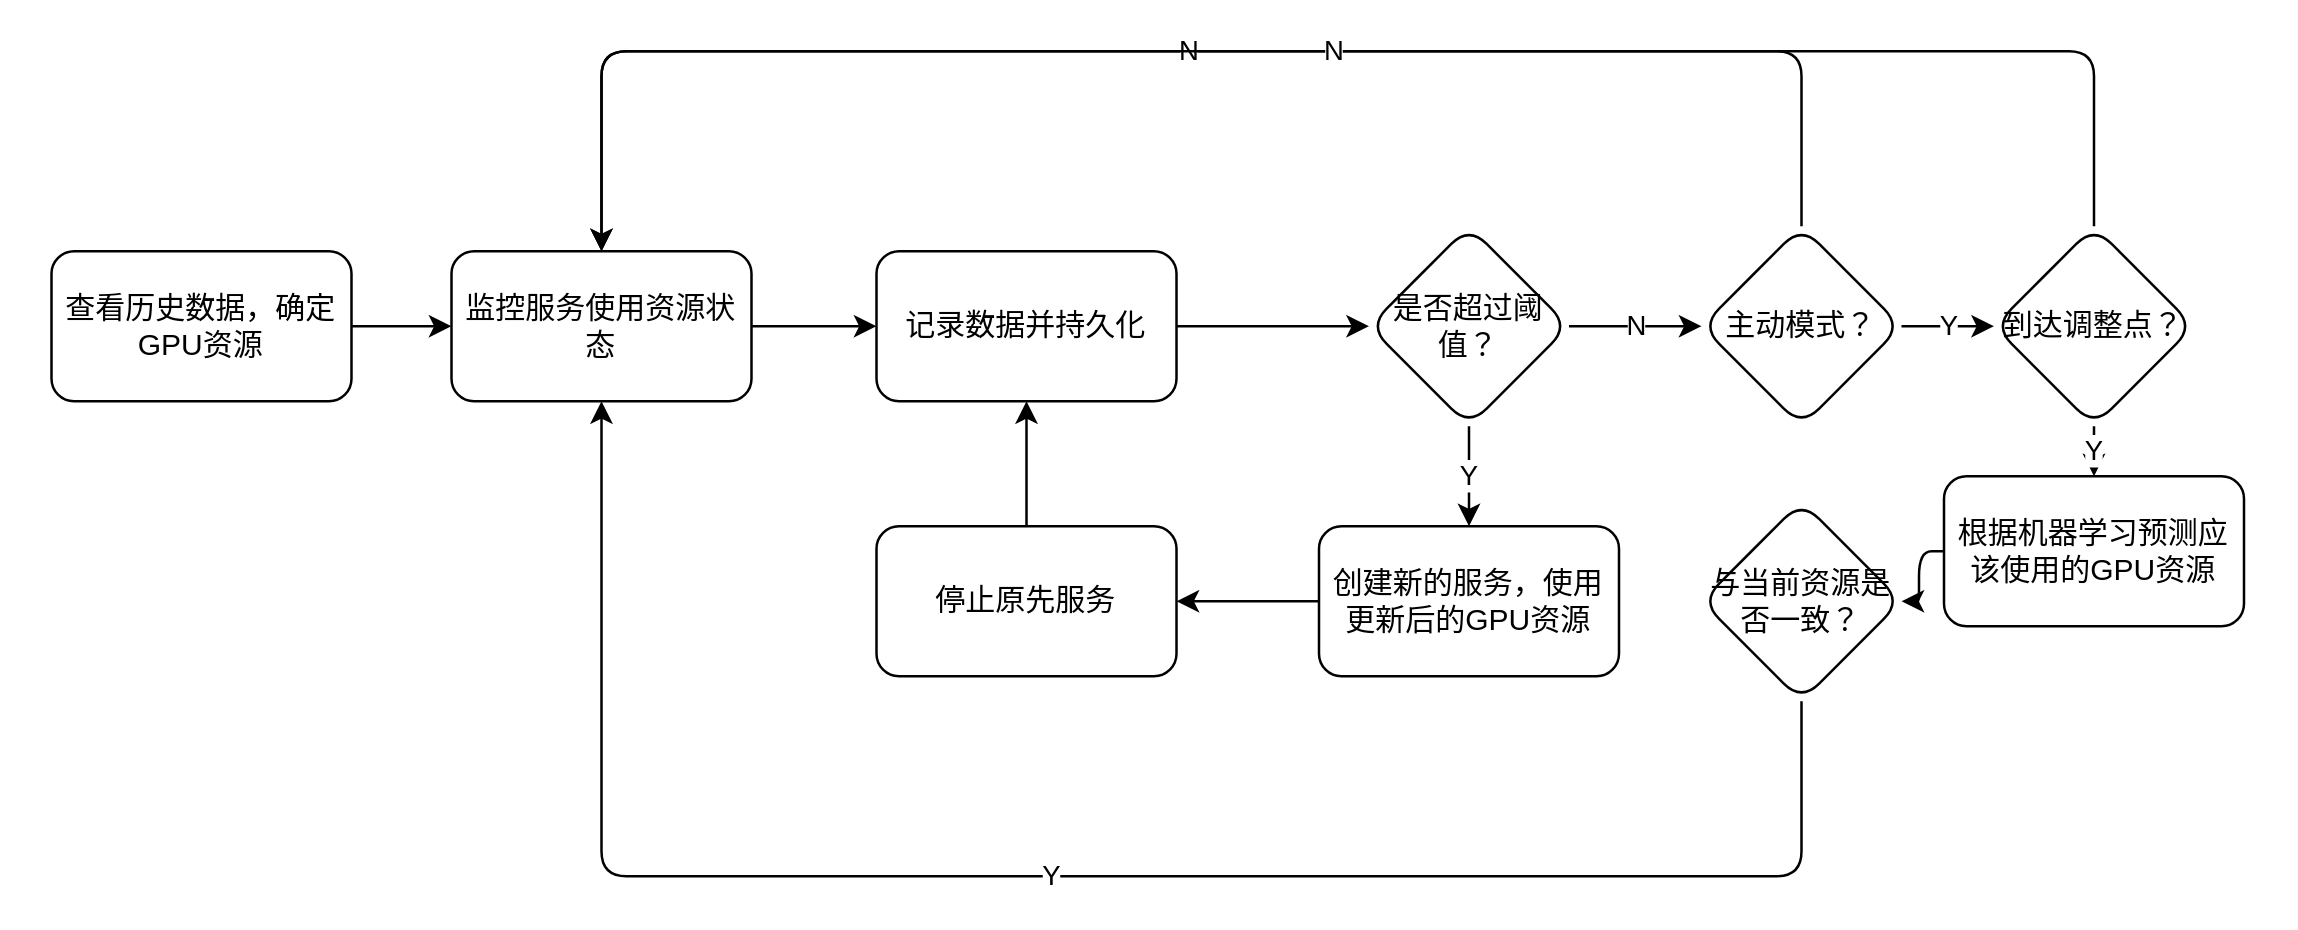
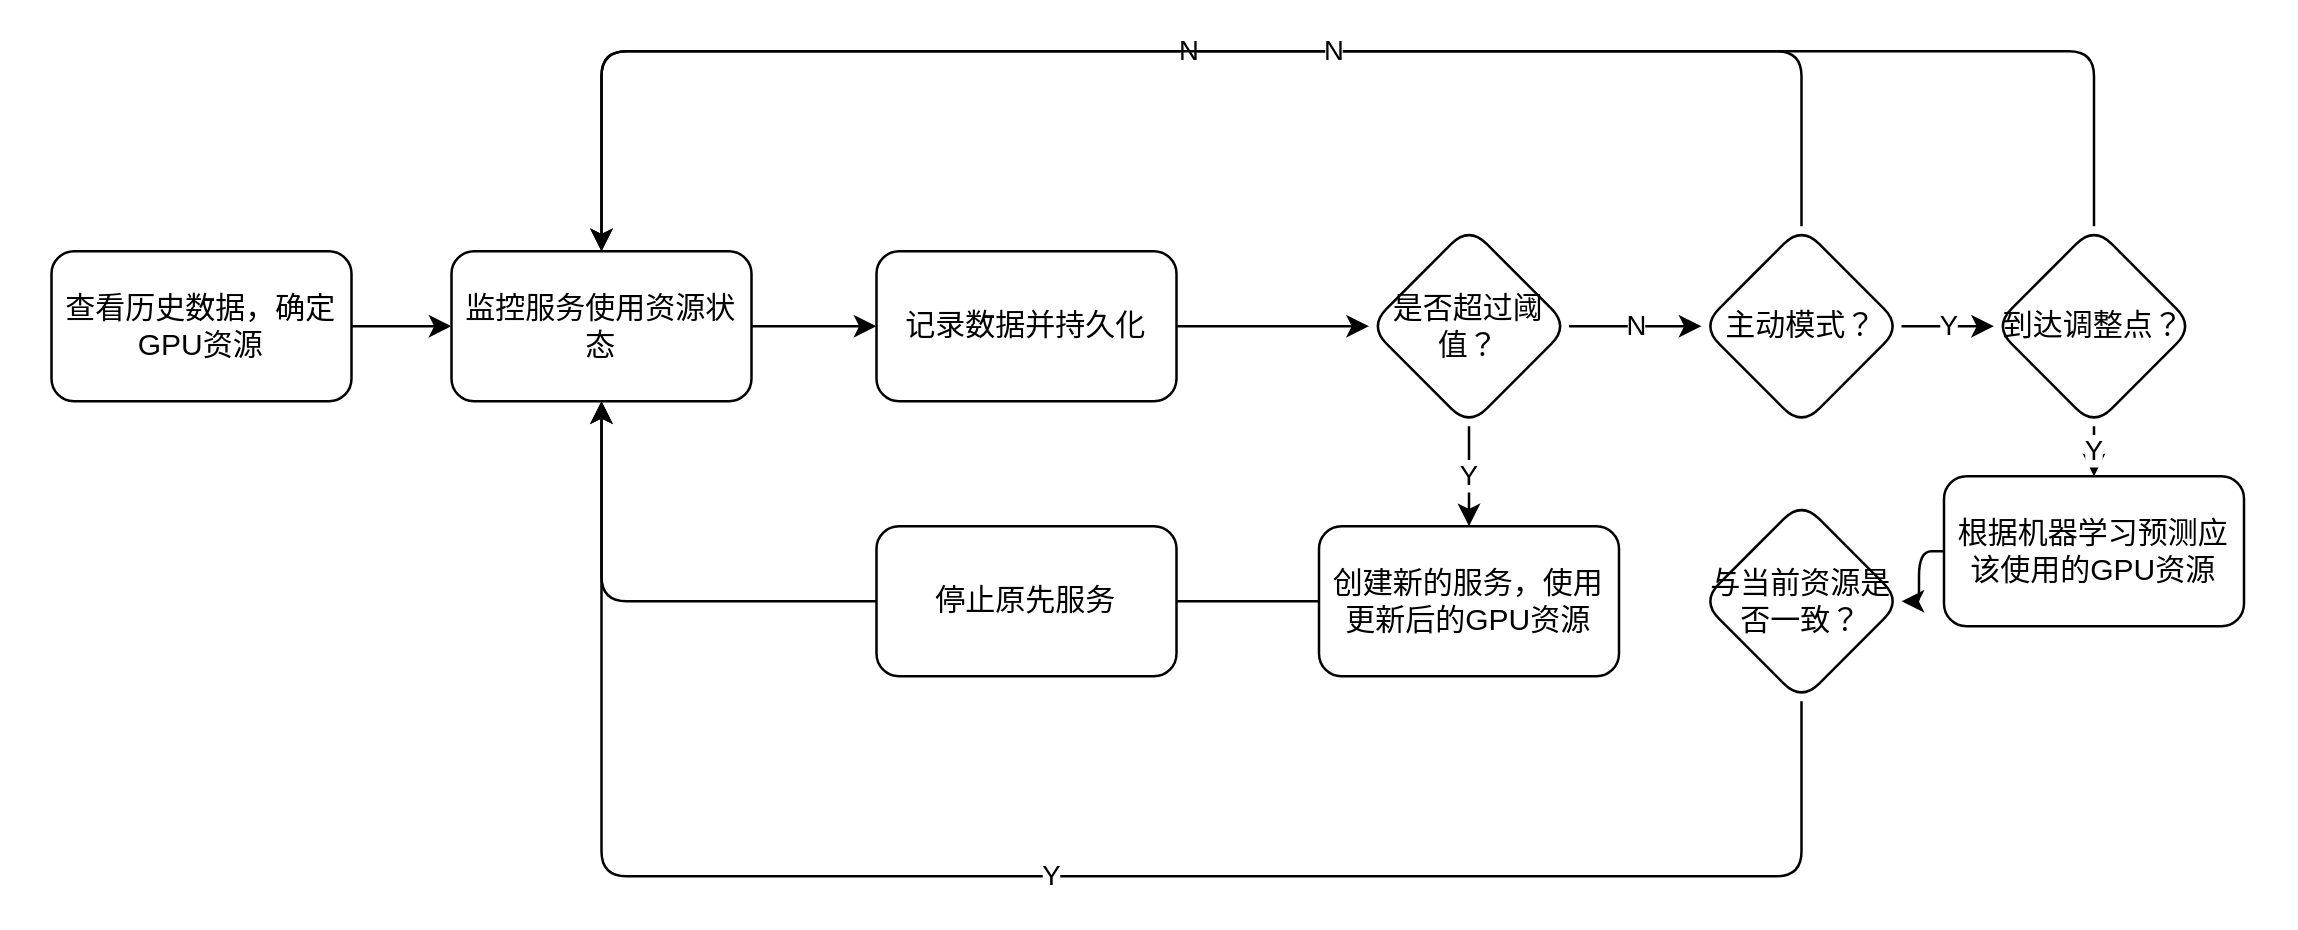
(1026, 472) -> (741, 601)
(1194, 601) -> (1187, 601)
